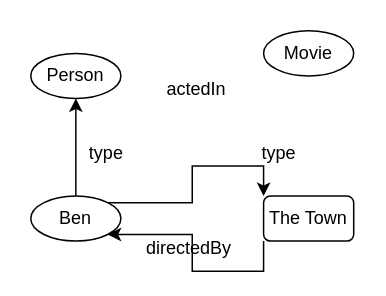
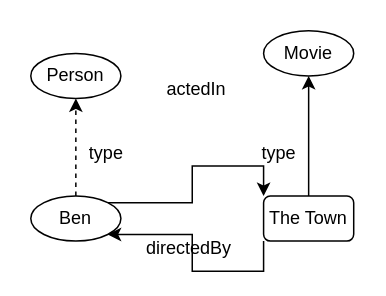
none -> (308, 141)
(76, 150) -> (76, 150)
